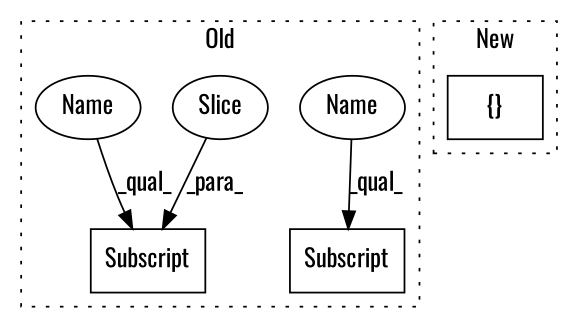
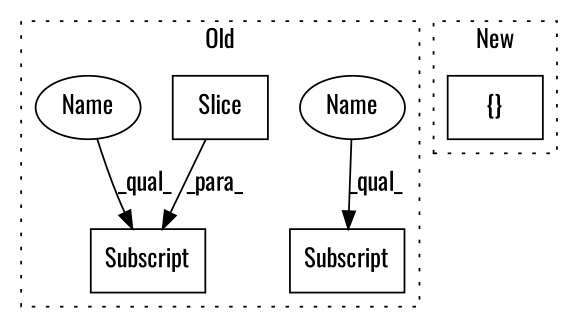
(220, 108) -> (220, 108)
